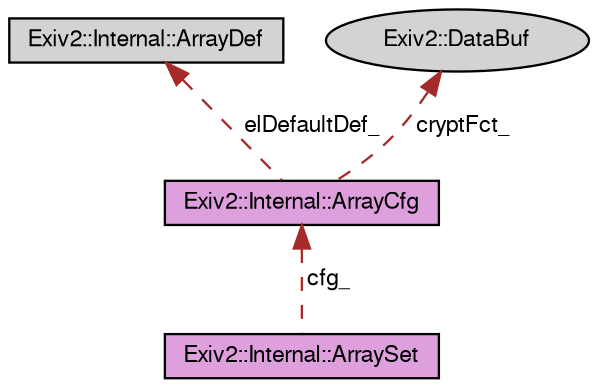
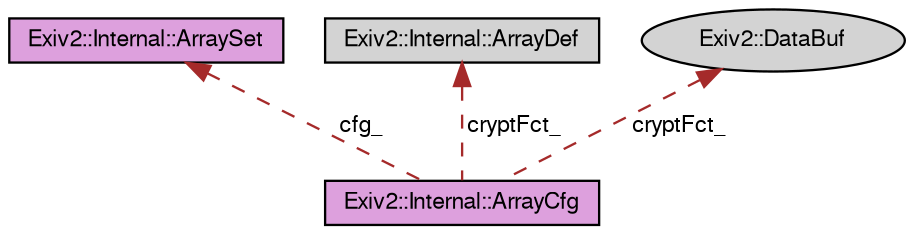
(310, 126) -> (512, 126)
(302, 291) -> (315, 127)
